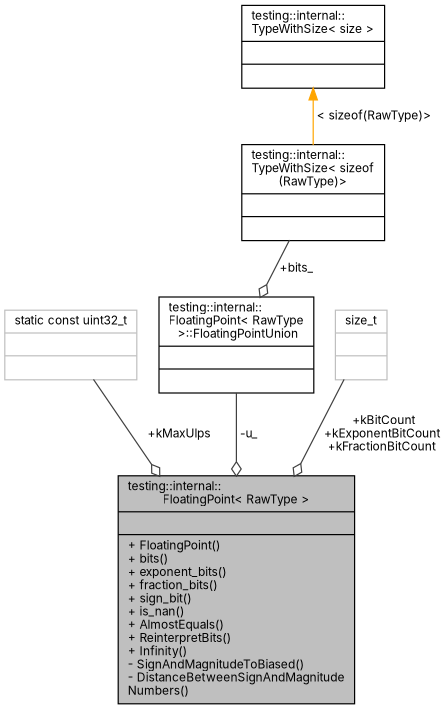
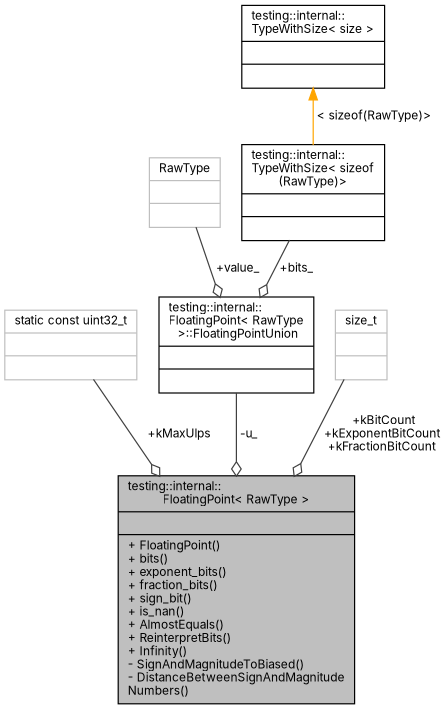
none -> (185, 193)
